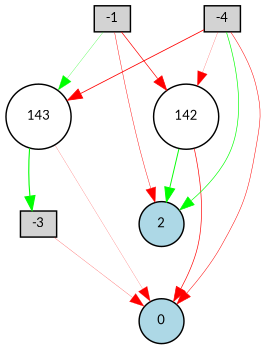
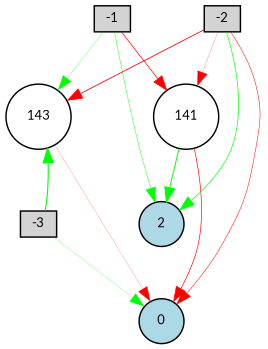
(222, 19) -> (222, 19)
(131, 111) -> (131, 111)
(186, 117) -> (186, 117)
(29, 172) -> (48, 187)
(93, 267) -> (93, 267)
